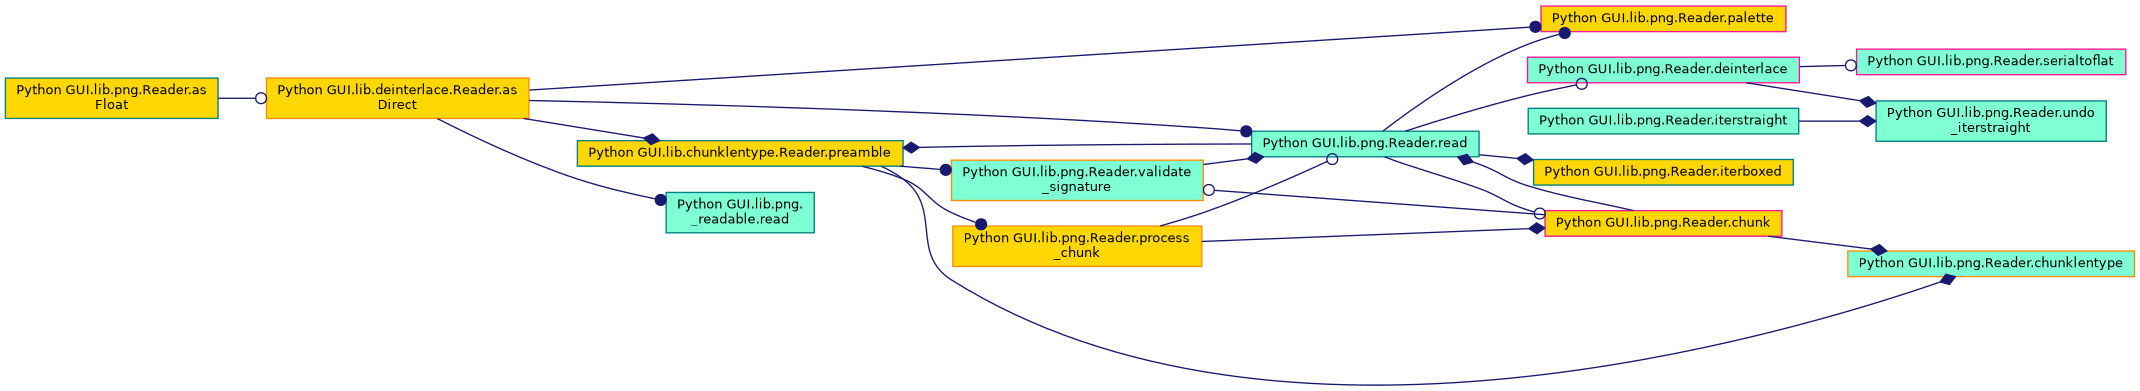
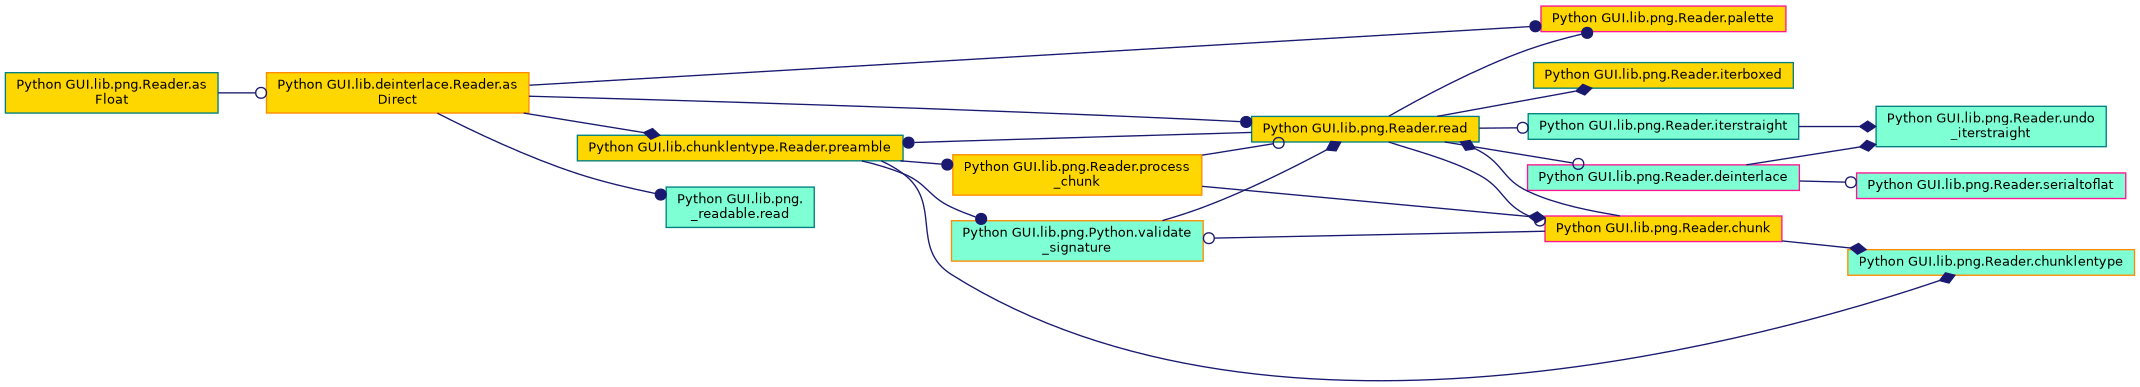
none -> (1498, 128)
(1365, 144) -> (1365, 129)
(1086, 145) -> (1083, 137)
(1077, 180) -> (1077, 241)
